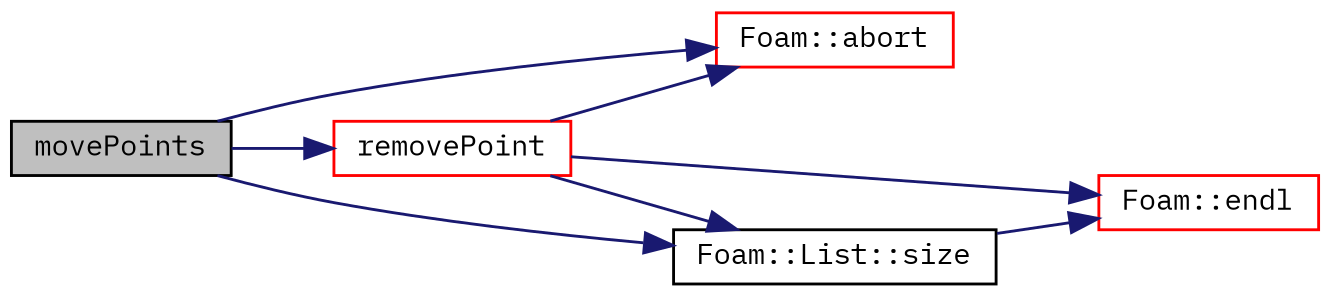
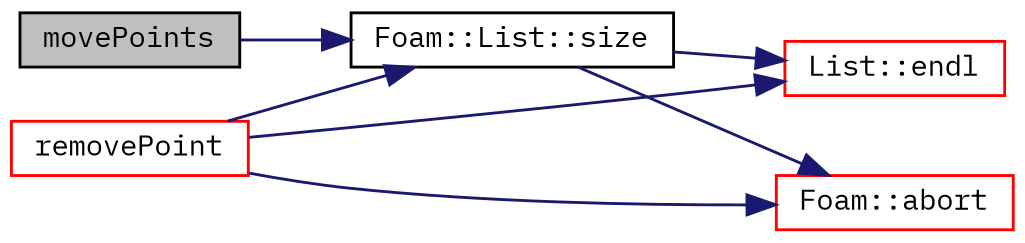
(451, 76) -> (690, 115)
(268, 148) -> none
(1209, 203) -> (895, 68)
